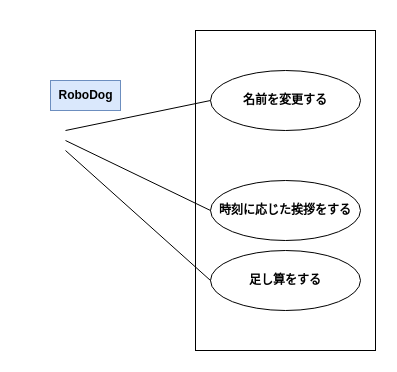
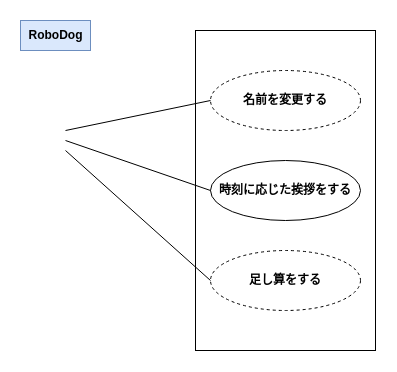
(86, 96) -> (56, 36)
(286, 101) -> (286, 101)
(286, 211) -> (286, 191)
(286, 281) -> (286, 281)
